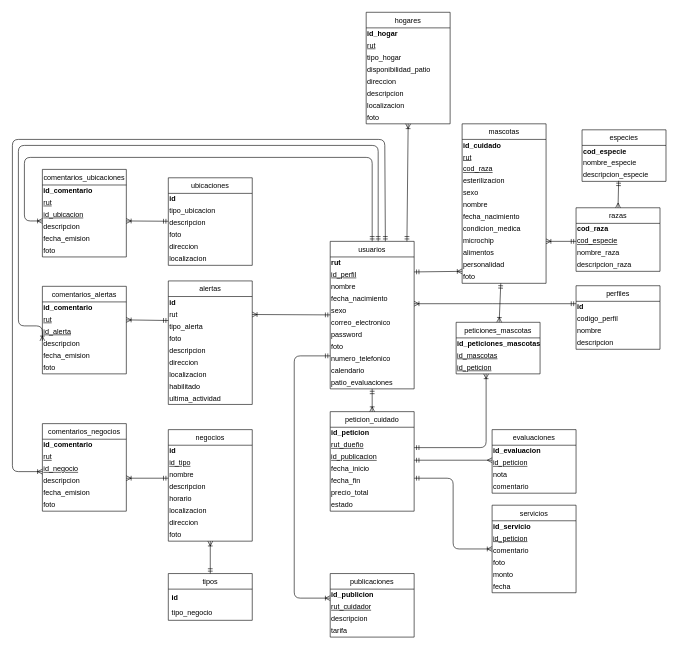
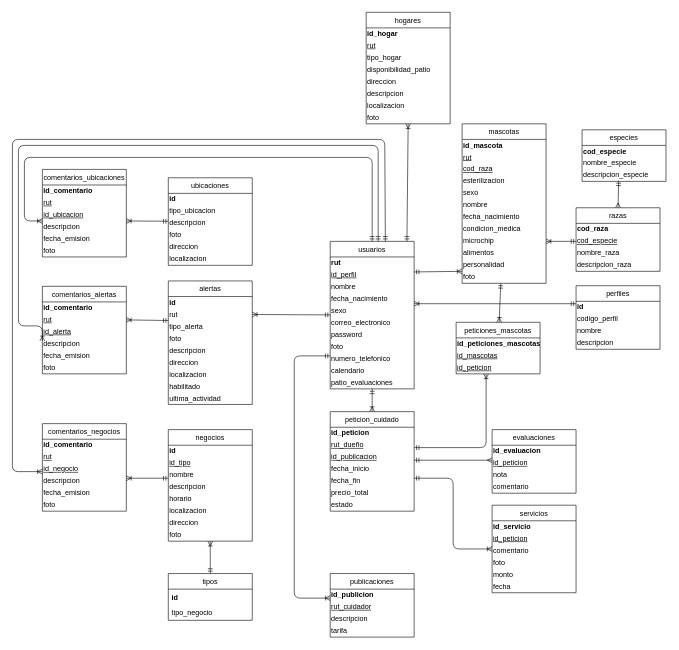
(482, 146) -> (483, 146)
